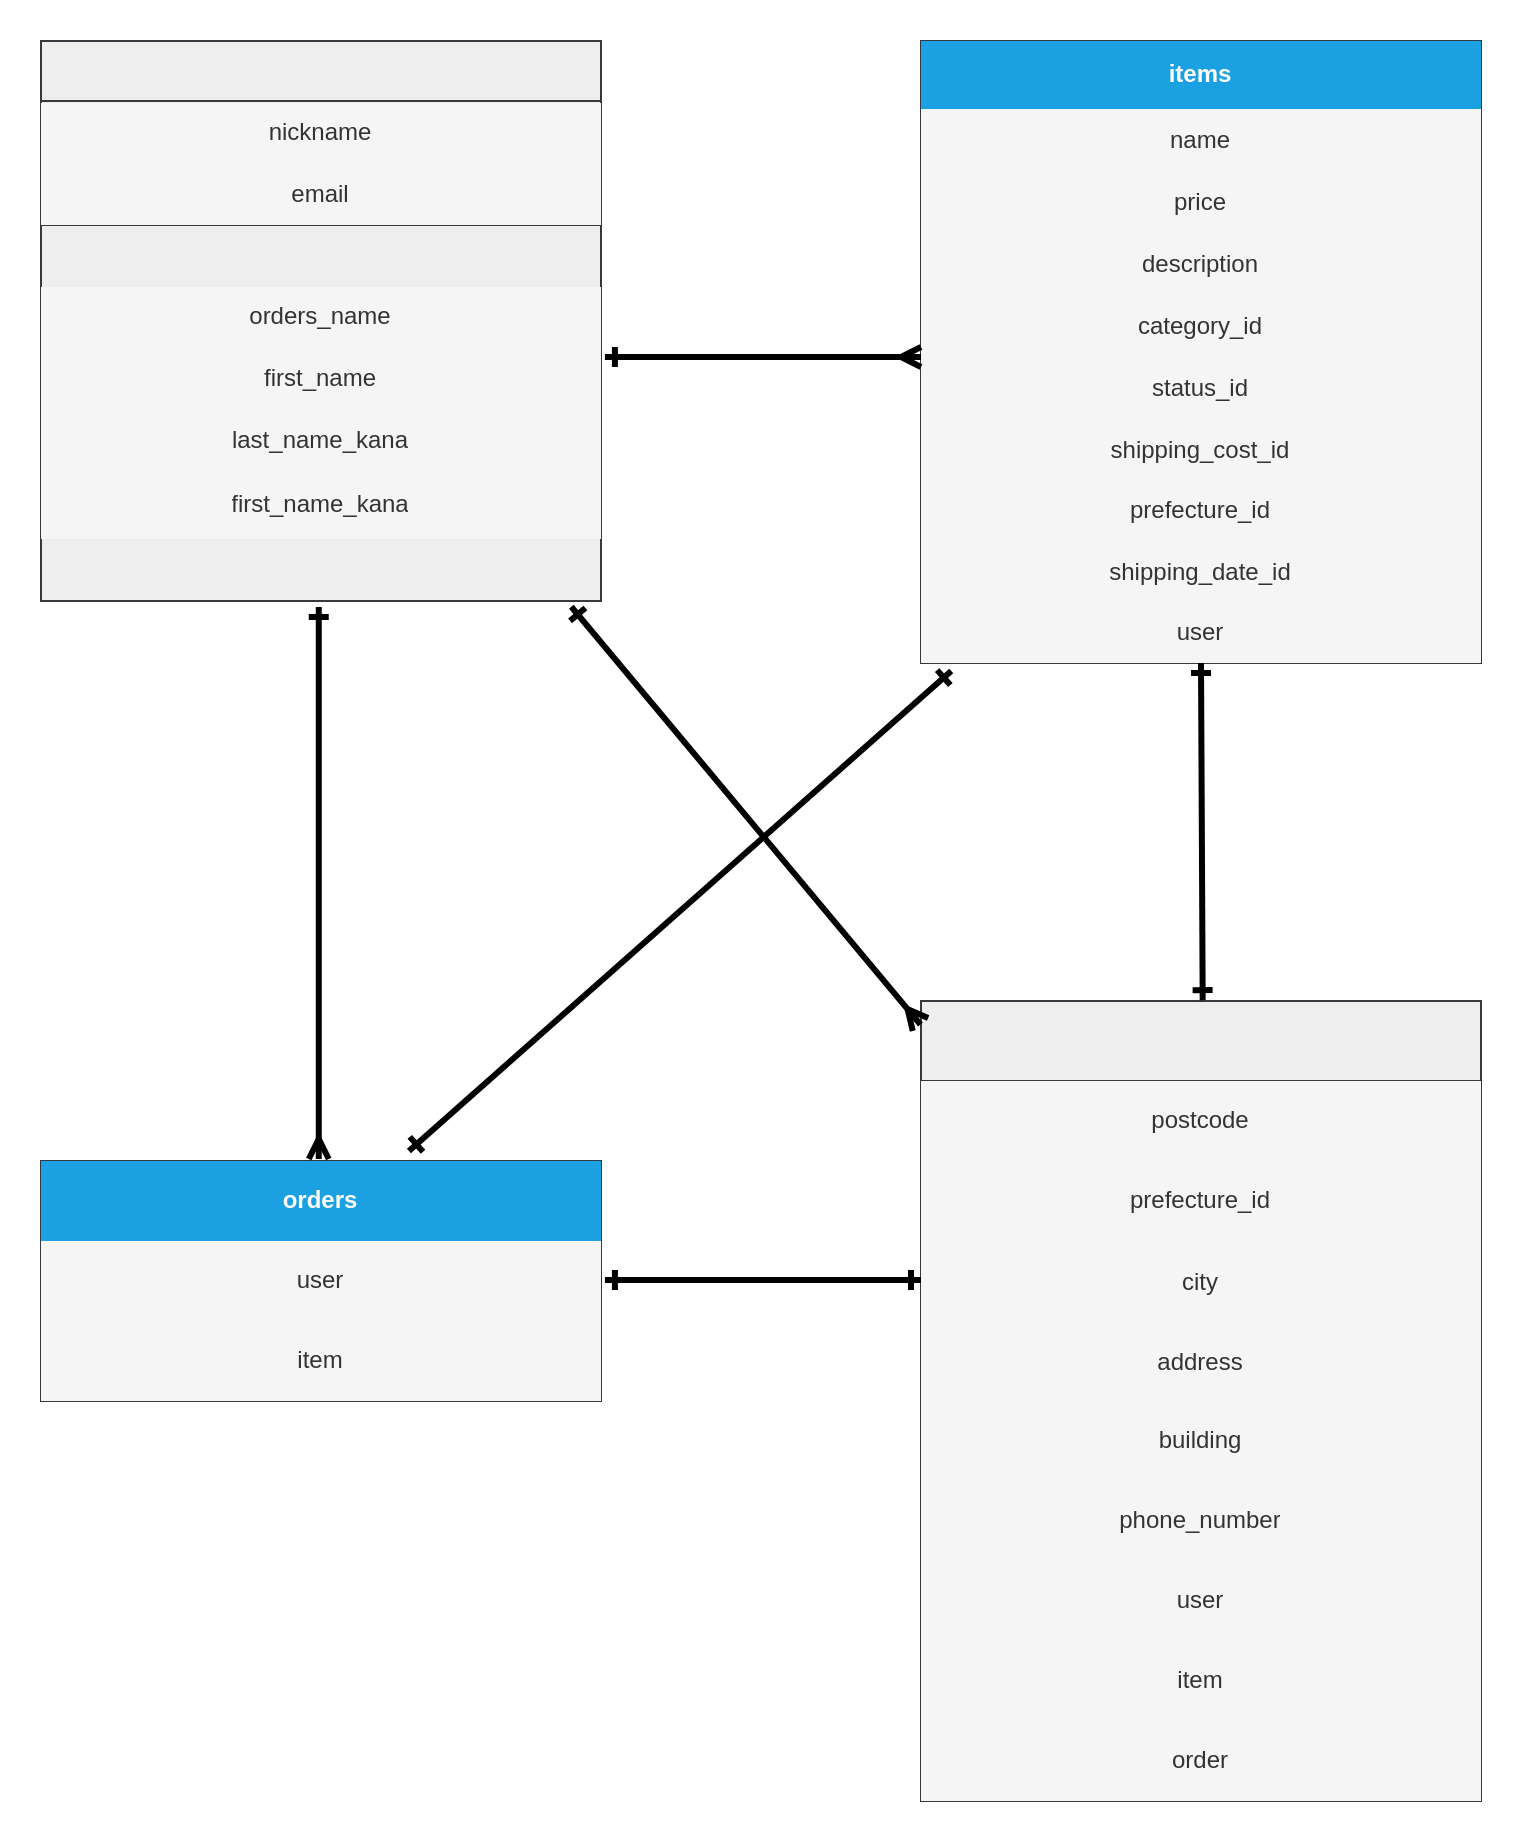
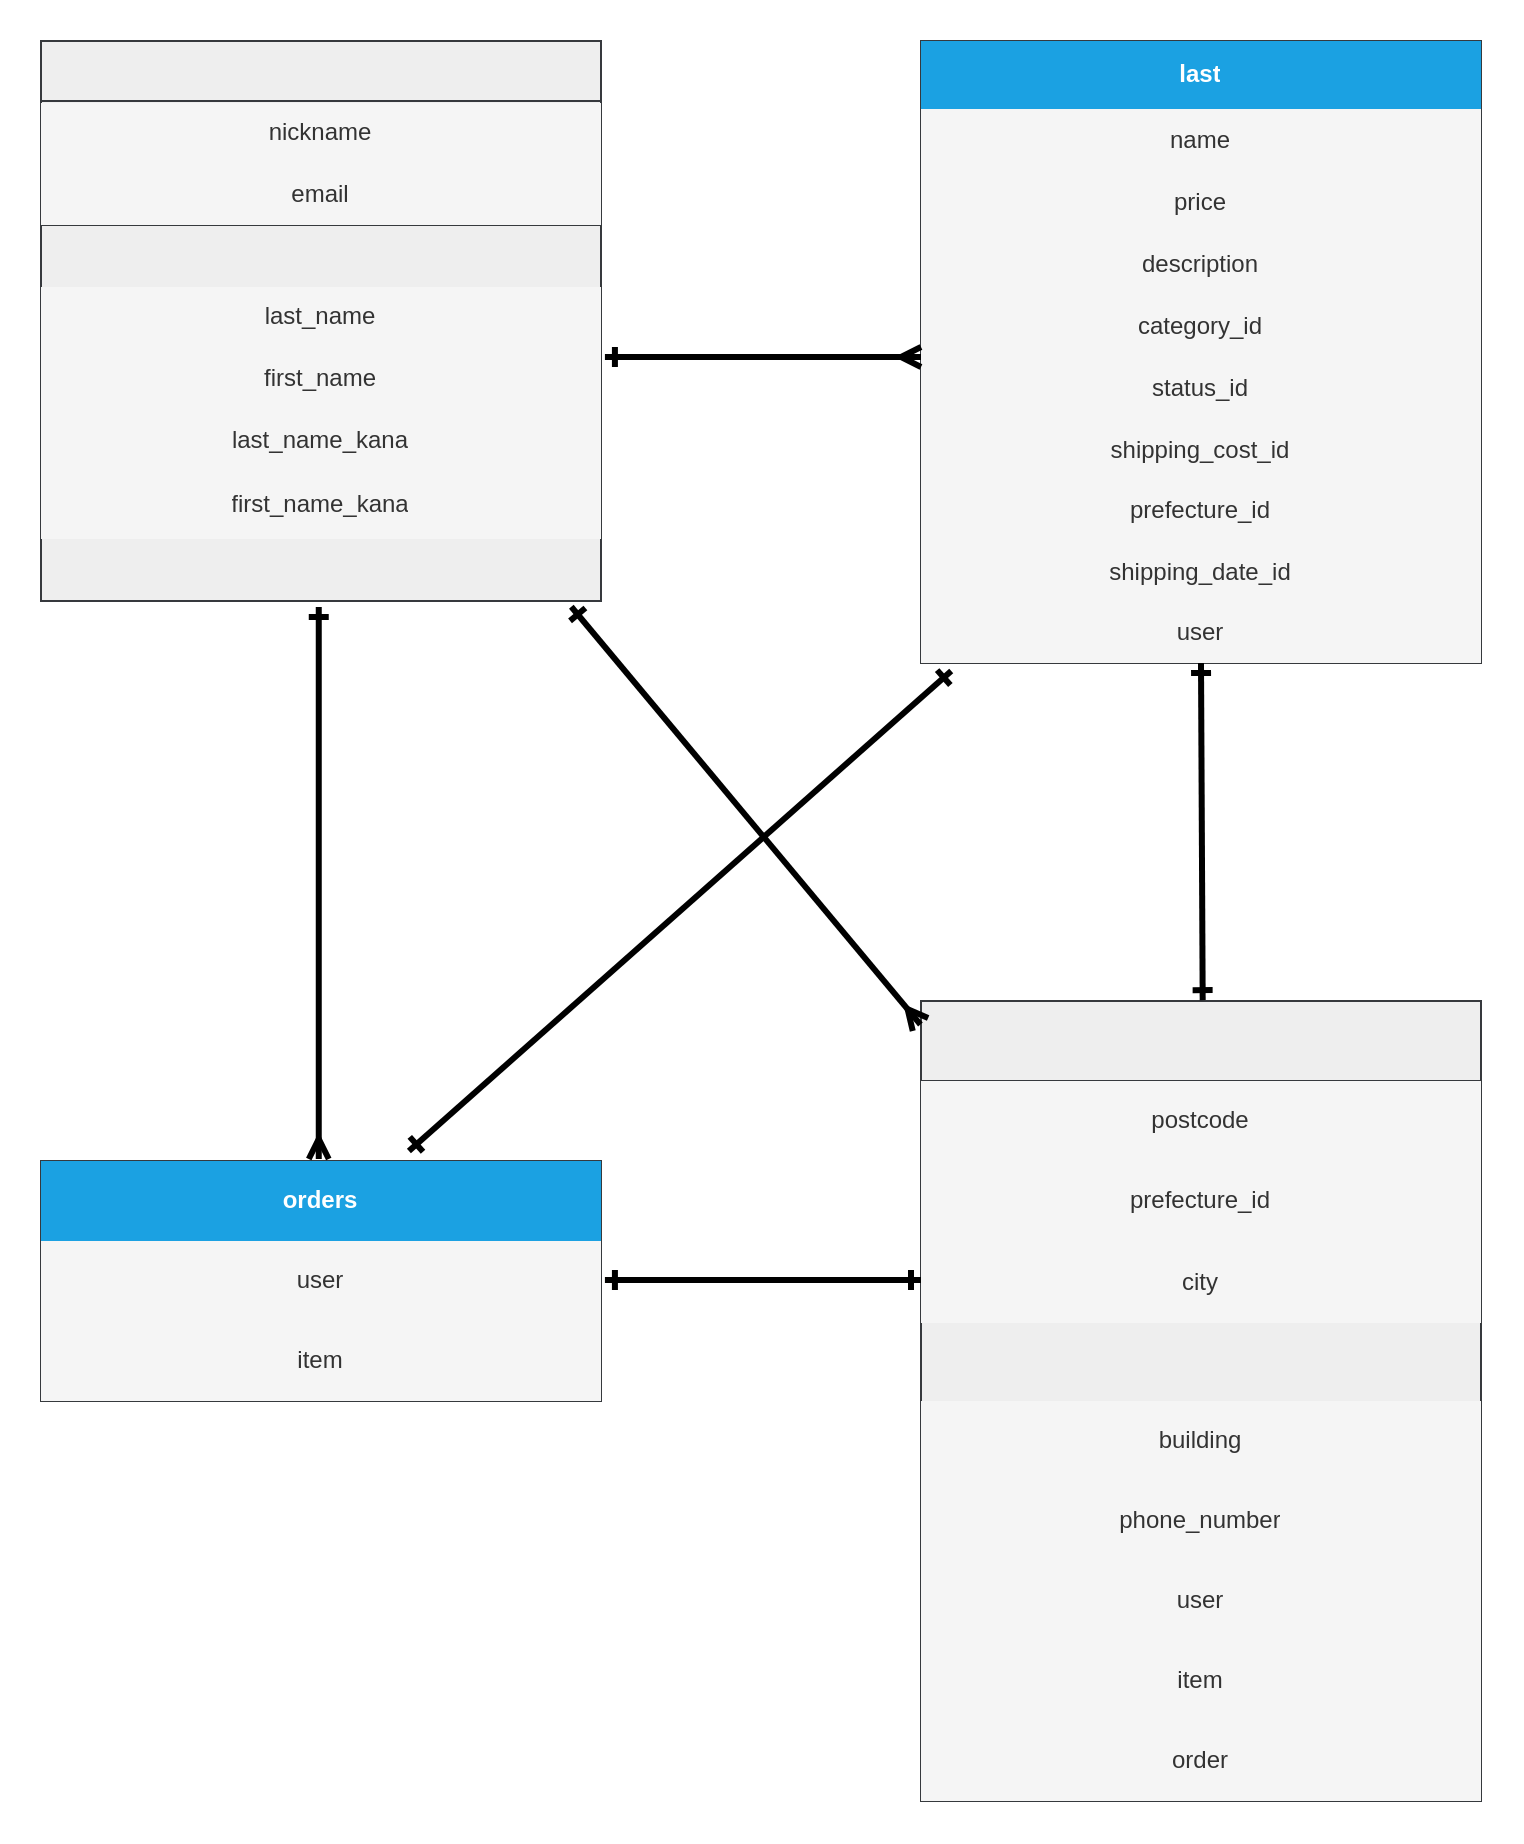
(1201, 75) -> (1201, 75)
(321, 317) -> (321, 317)
(1201, 1362) -> none
